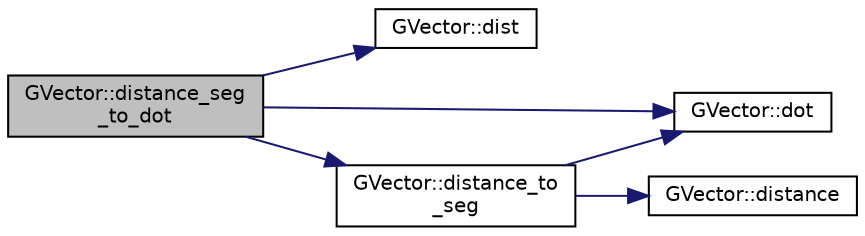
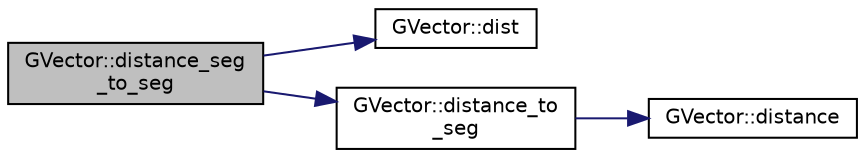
(136, 106) -> (136, 73)
(753, 112) -> none
